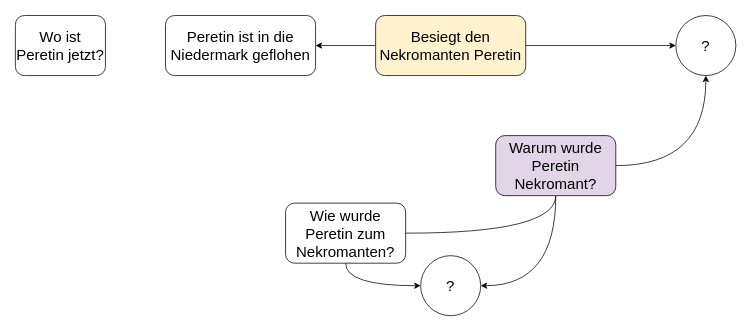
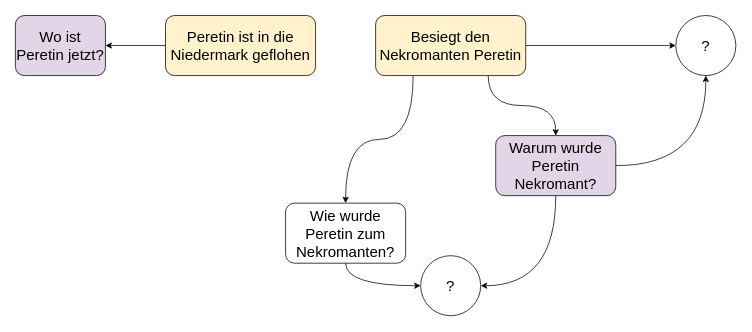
(60, 45) -> (60, 45)
none -> (138, 45)
(240, 45) -> (240, 45)
(348, 45) -> none
none -> (521, 105)
none -> (376, 139)
(482, 230) -> none
